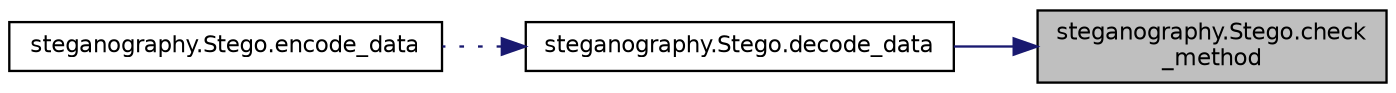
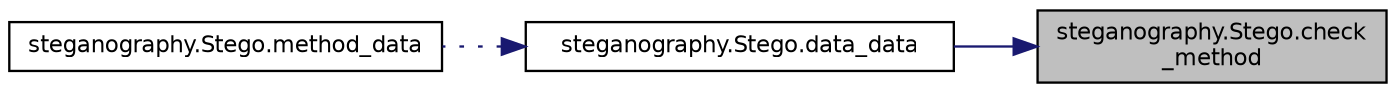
(226, 47) -> (226, 47)
(740, 47) -> (740, 47)
